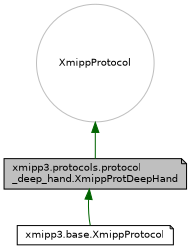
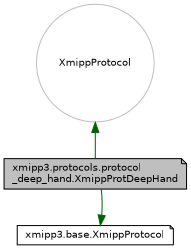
(89, 212) -> (102, 202)
